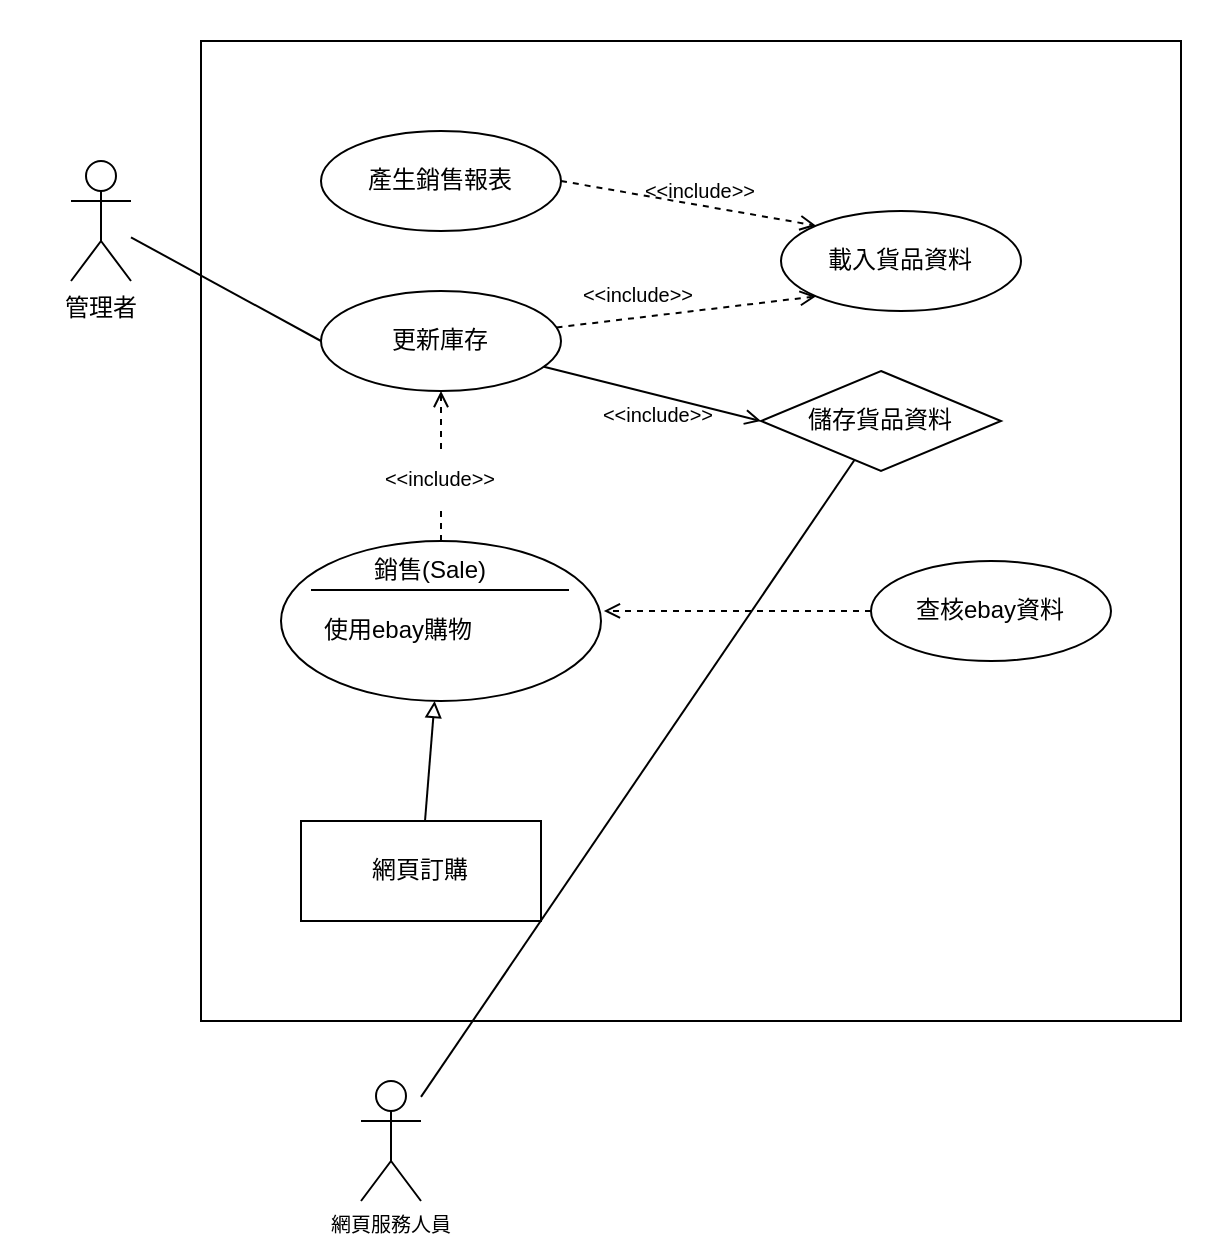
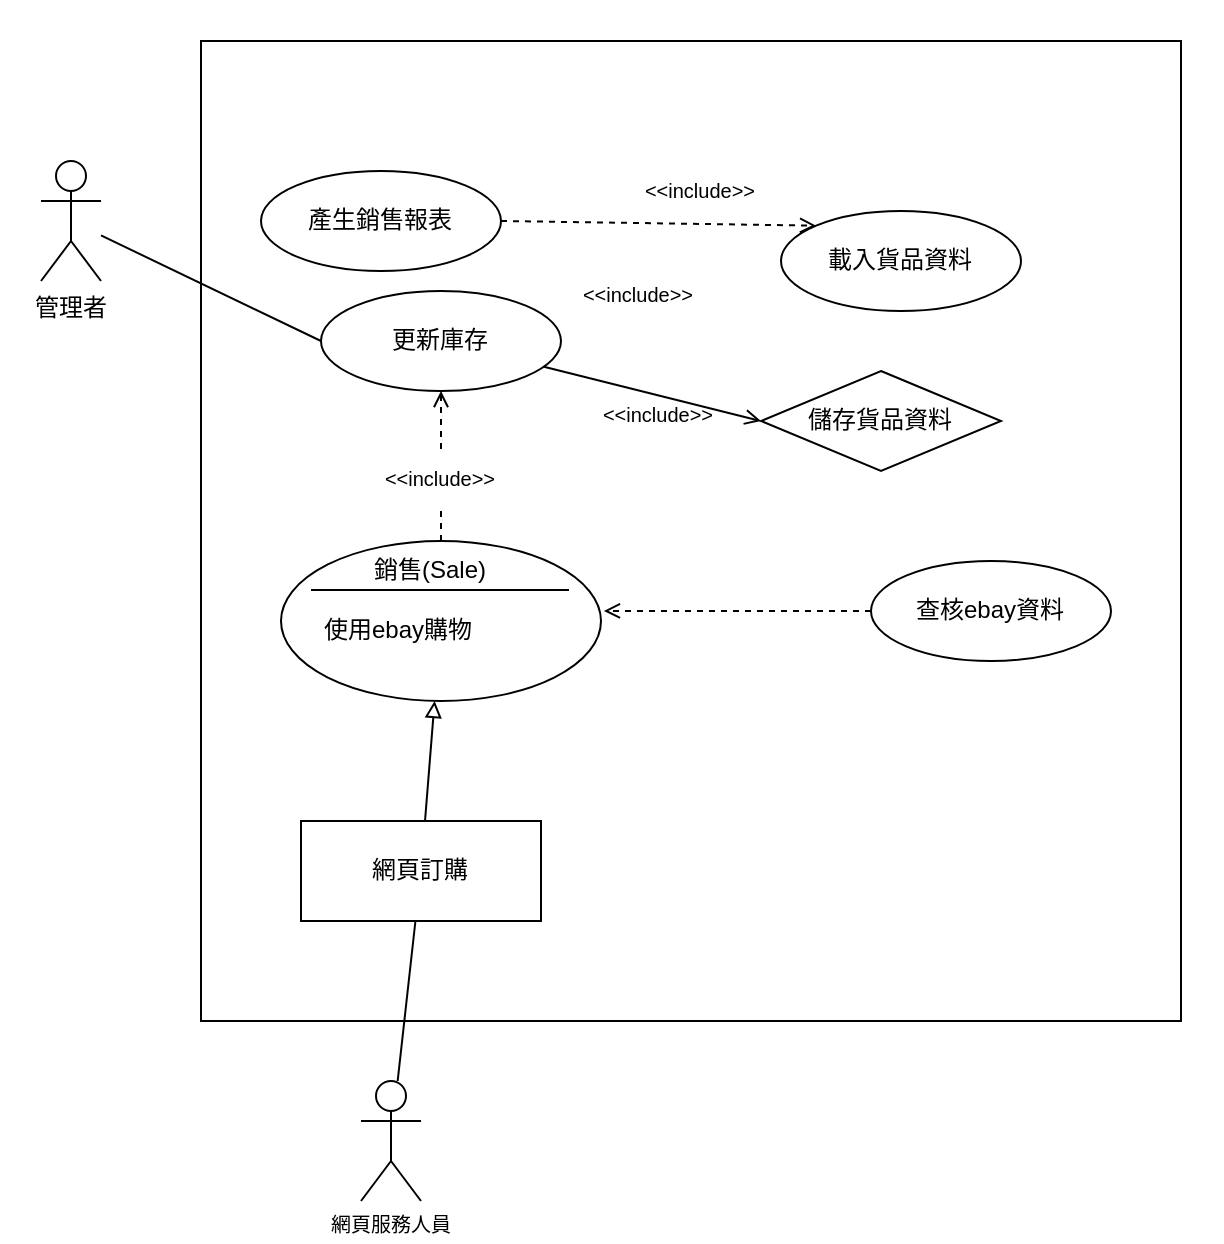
(441, 181) -> (381, 221)
(101, 221) -> (71, 221)
(683, 312) -> none
(637, 779) -> (407, 1001)
